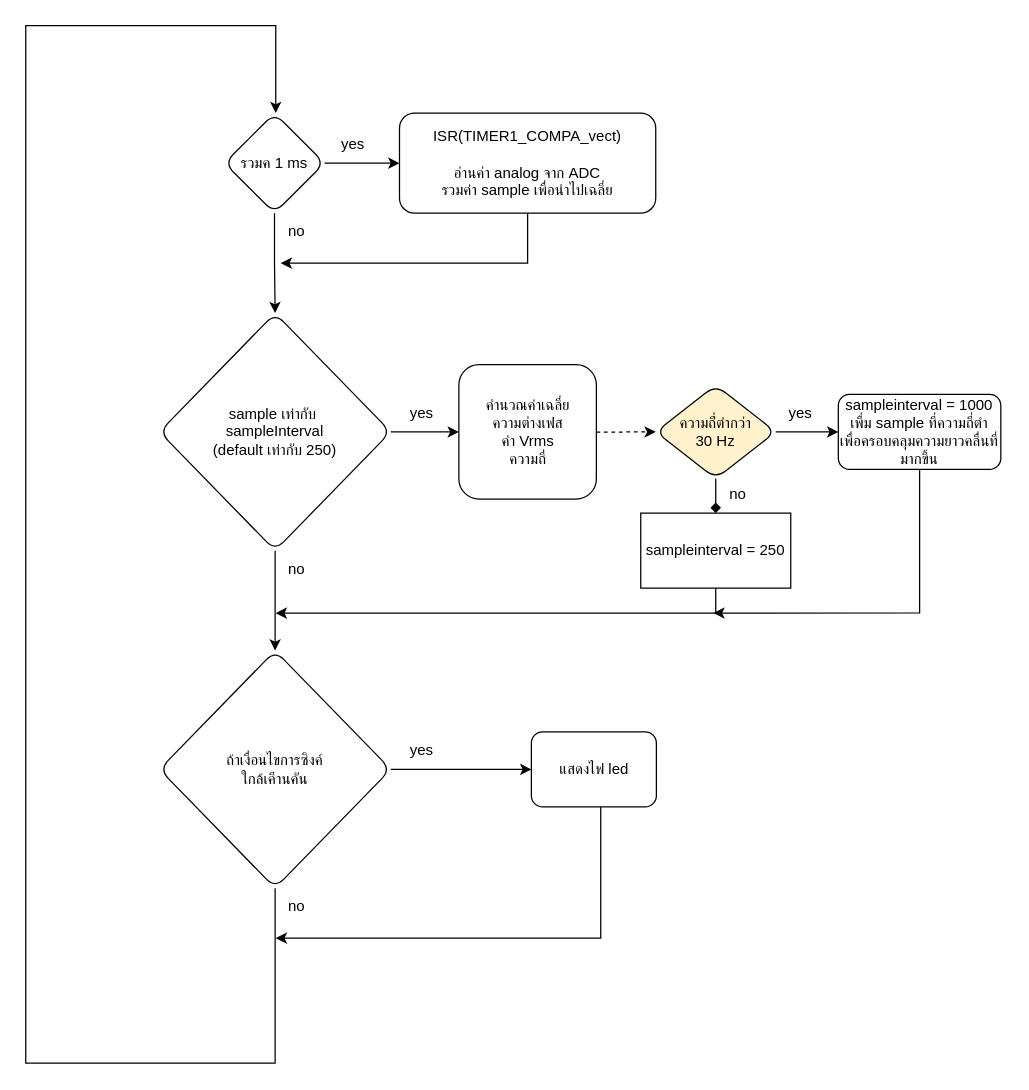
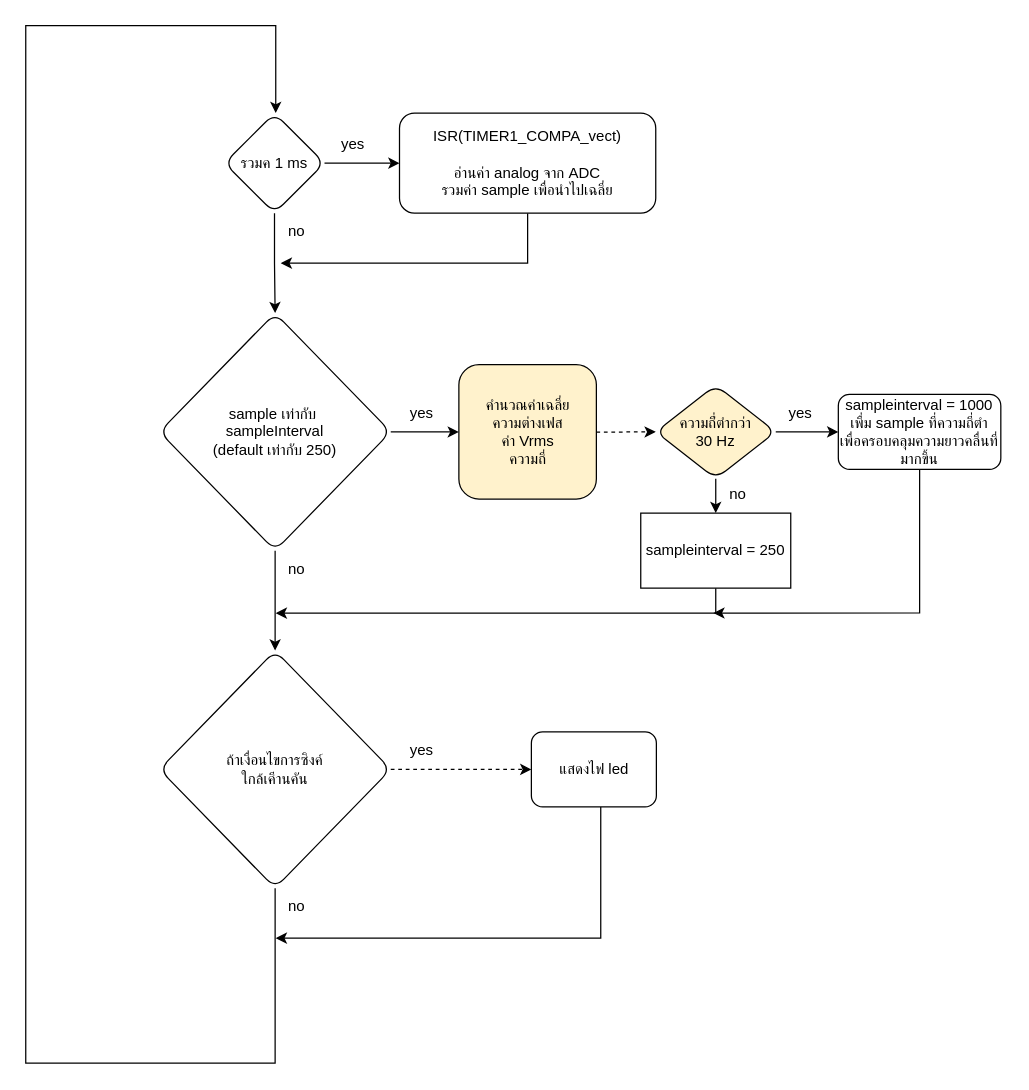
(528, 432) -> (528, 432)
(716, 502) -> (716, 503)
(458, 769) -> (458, 769)
